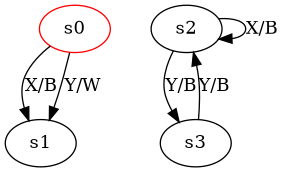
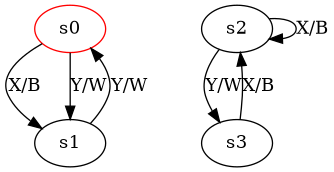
(182, 86) -> (224, 86)
(215, 86) -> (259, 86)
none -> (109, 93)
